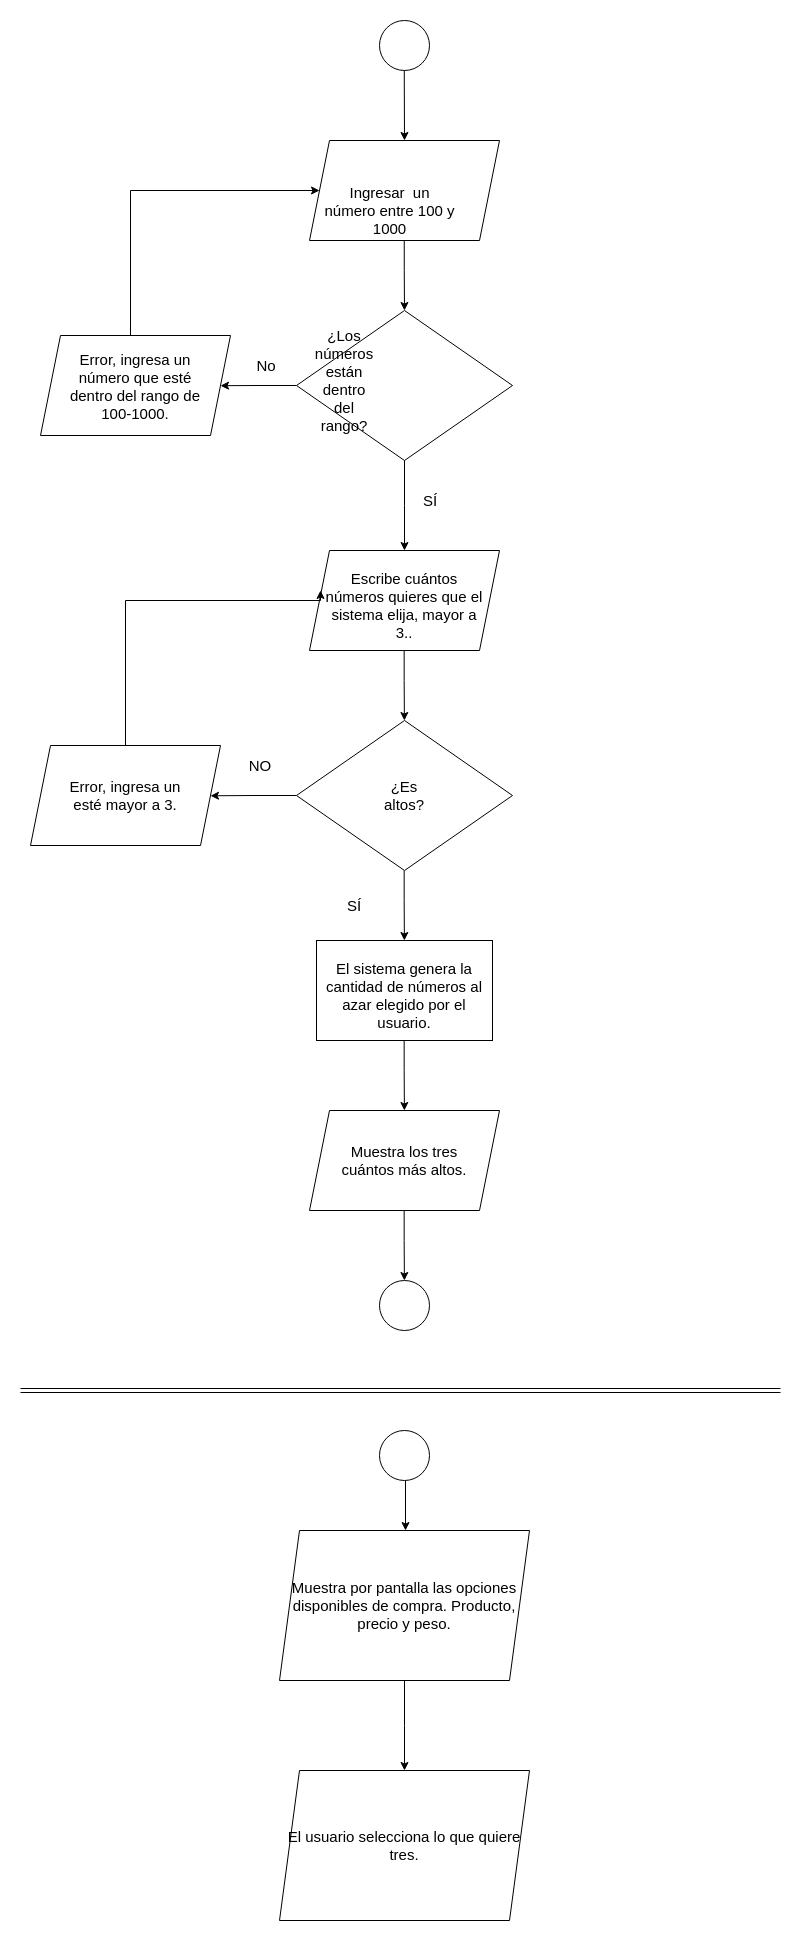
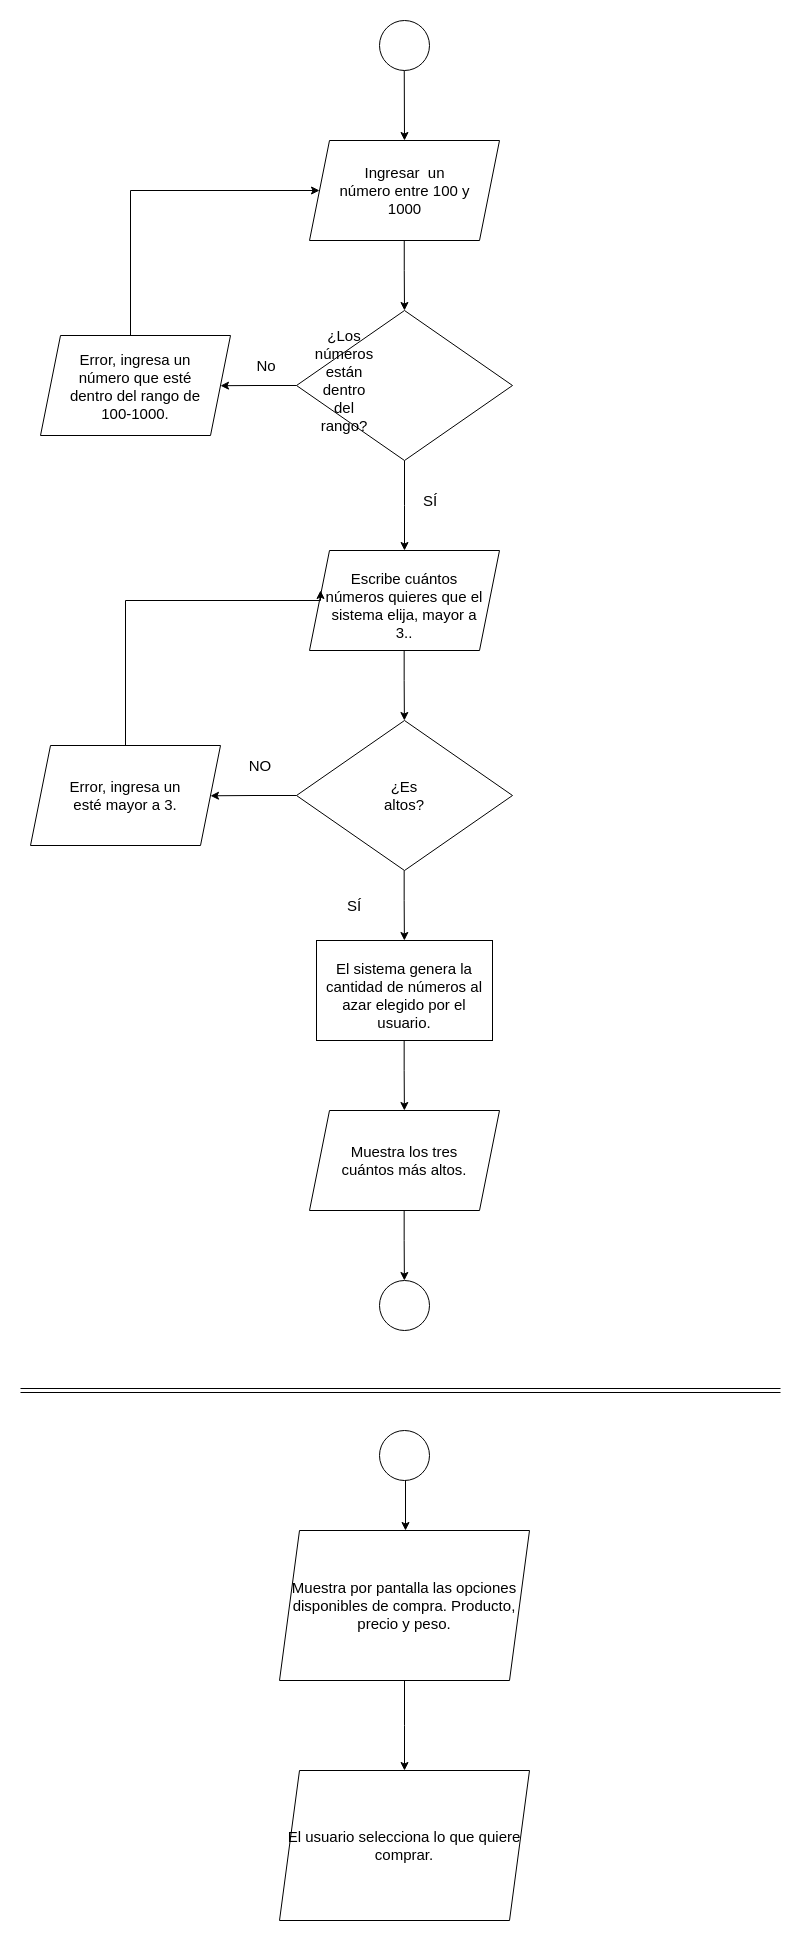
(390, 211) -> (405, 191)
(405, 1846) -> (405, 1846)
